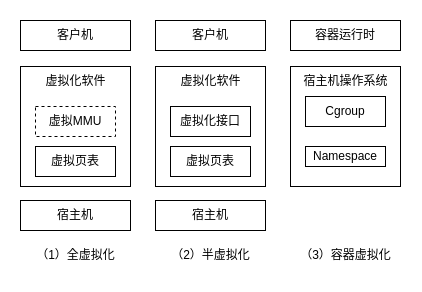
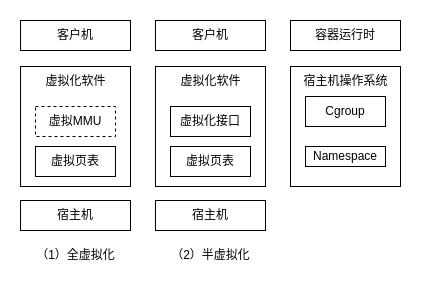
(346, 256) -> none
